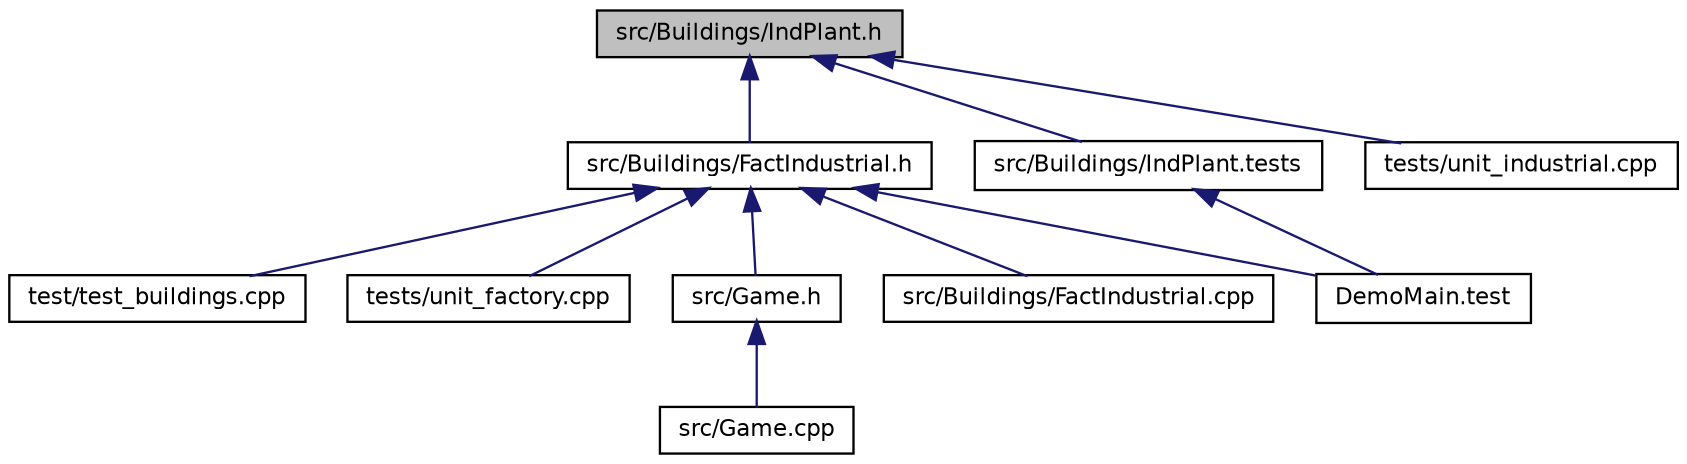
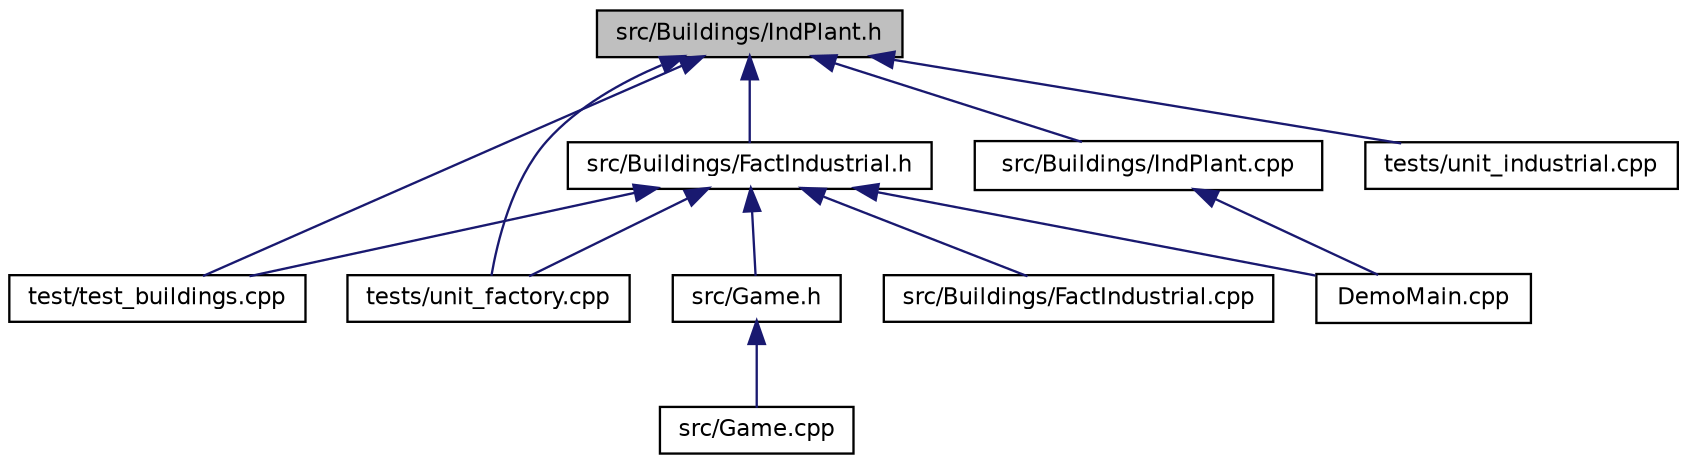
none -> (544, 144)
(1148, 166) -> (1148, 166)
none -> (442, 171)
(1424, 298) -> (1424, 298)
